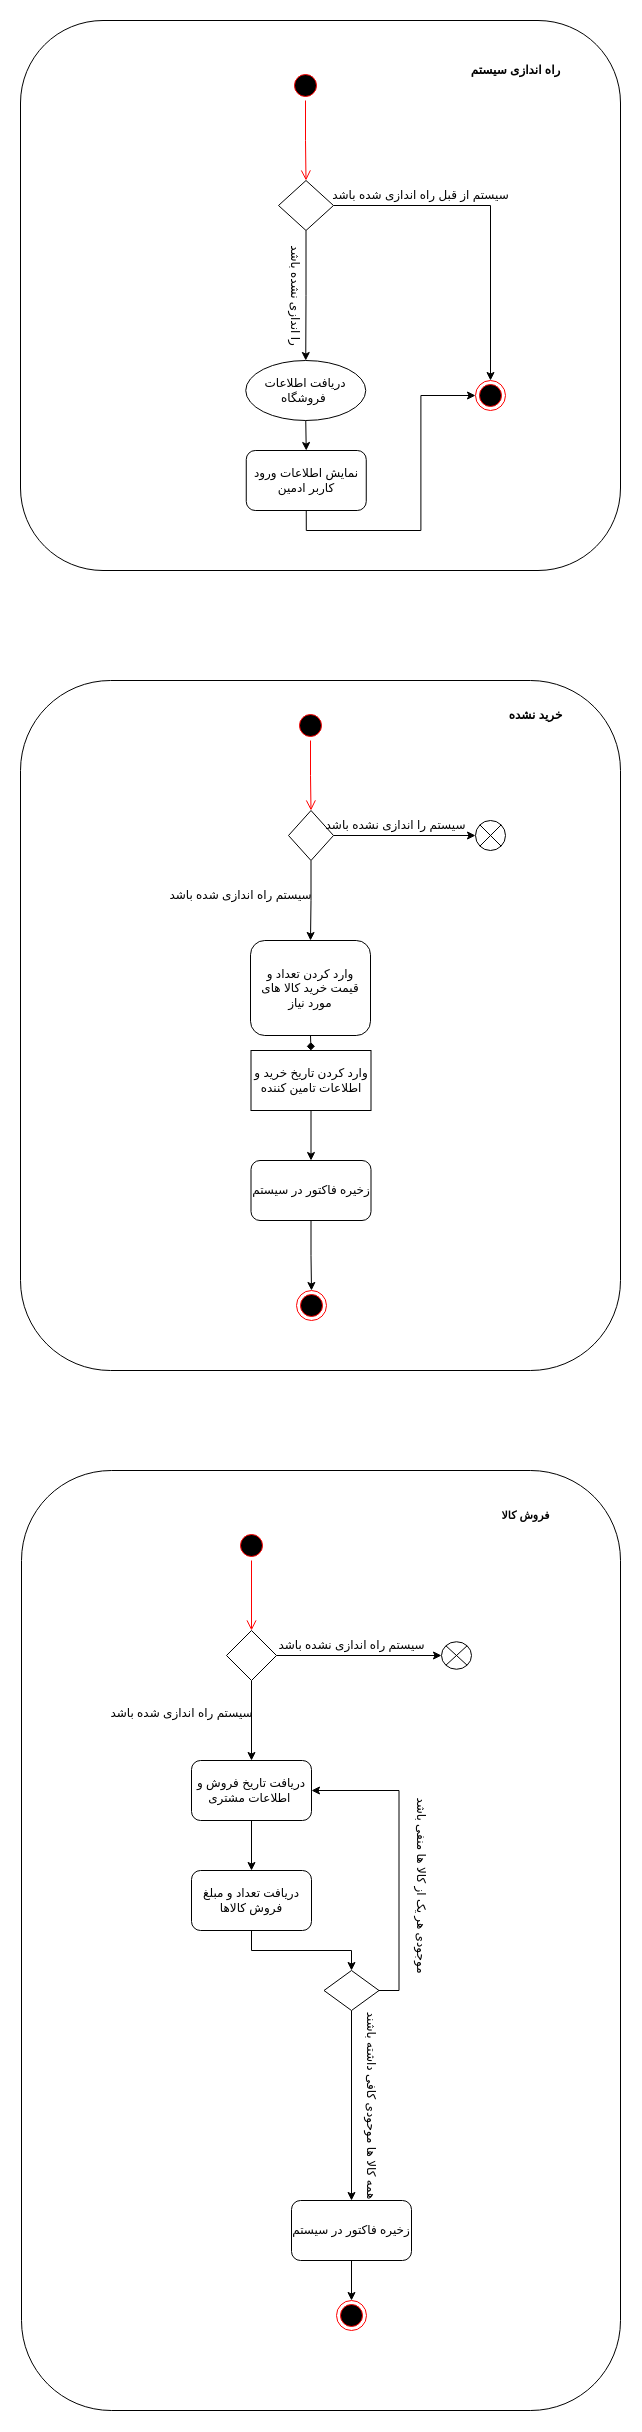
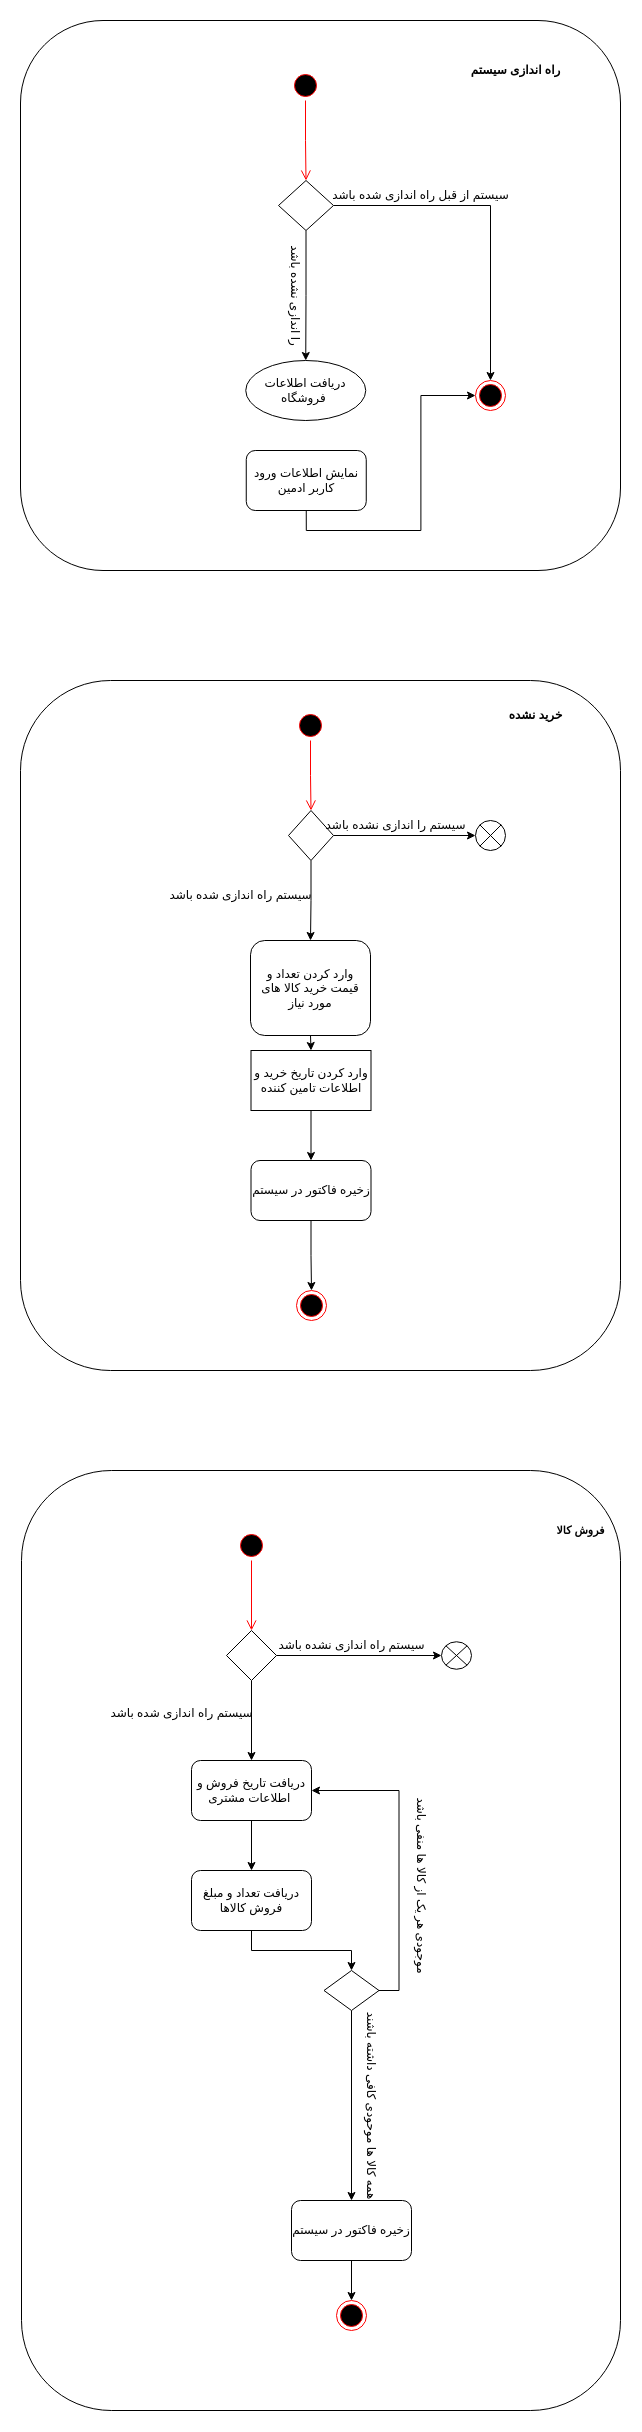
(306, 432) -> none
(311, 1041) -> (311, 1042)
(526, 1516) -> (581, 1531)
